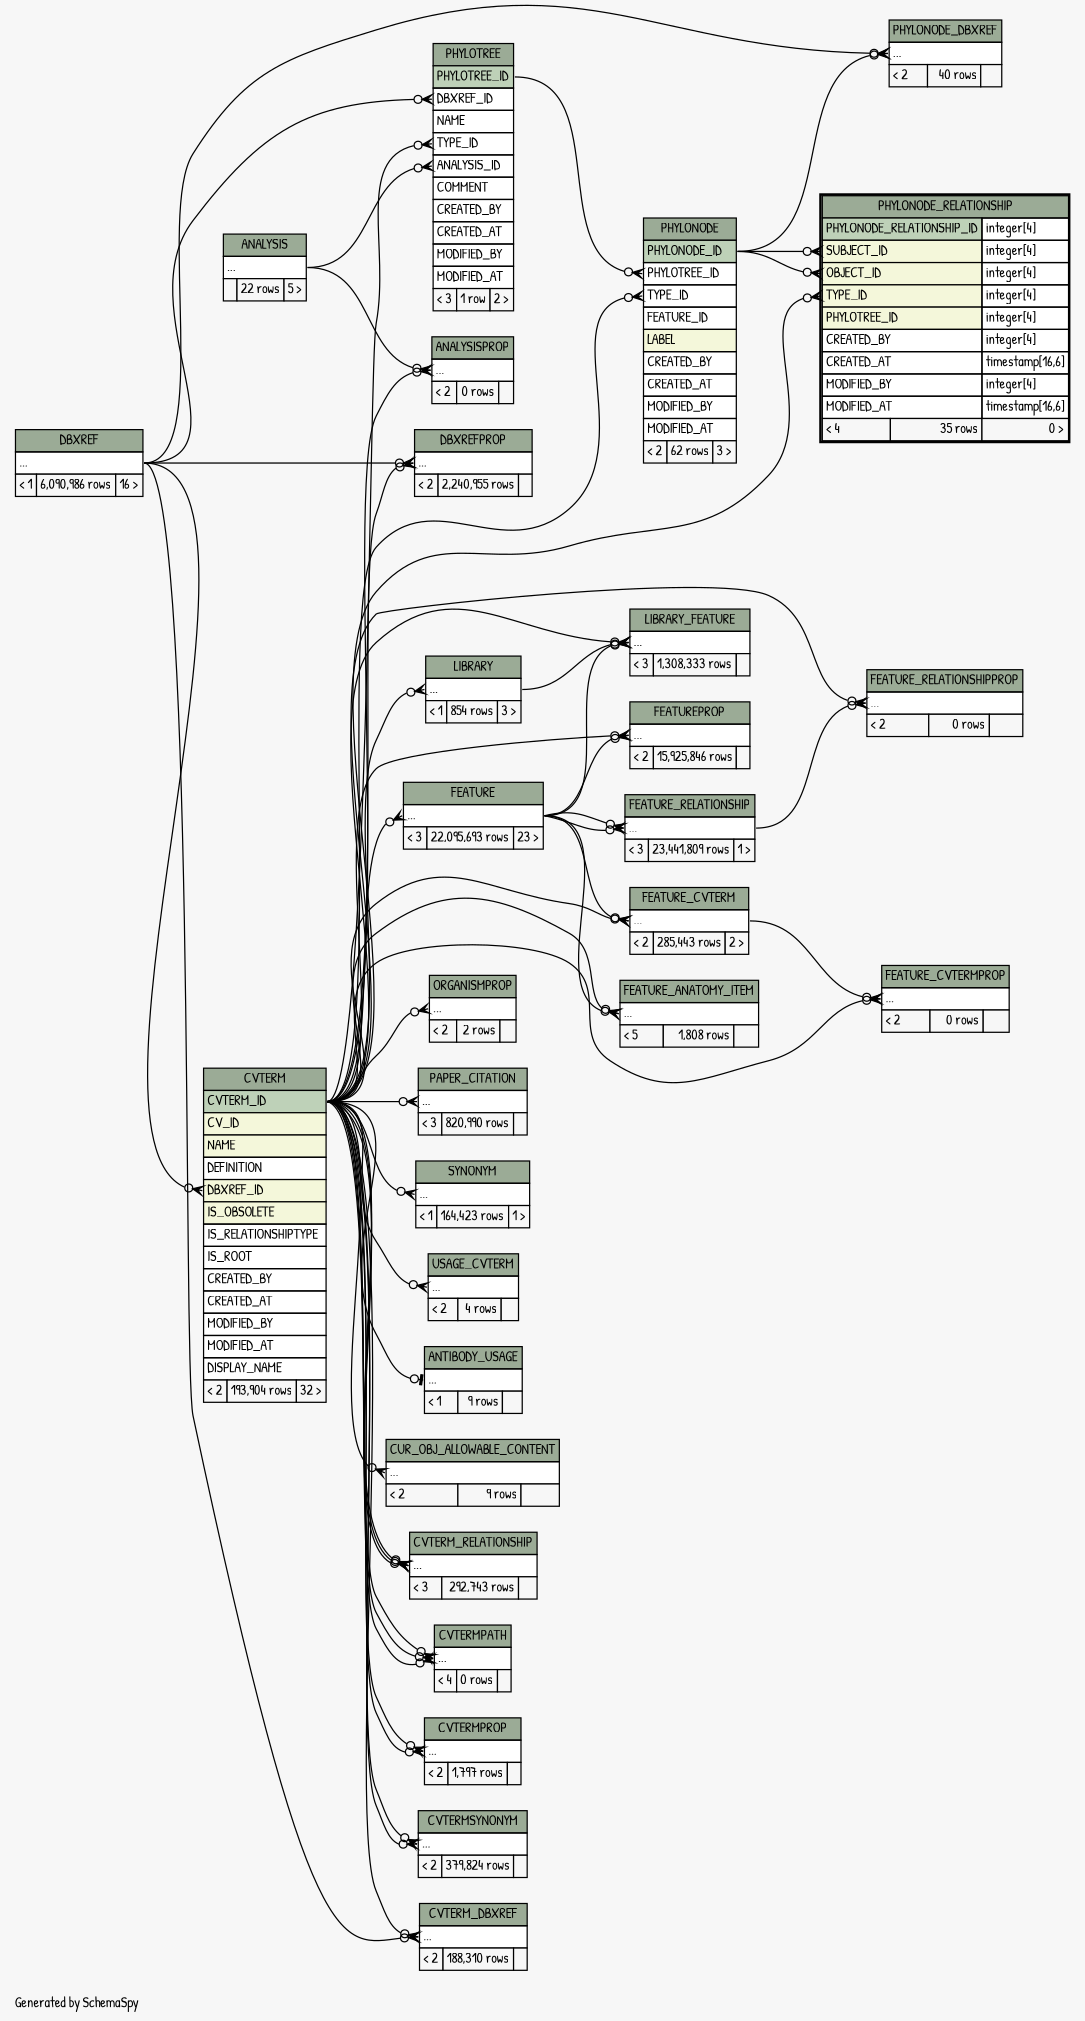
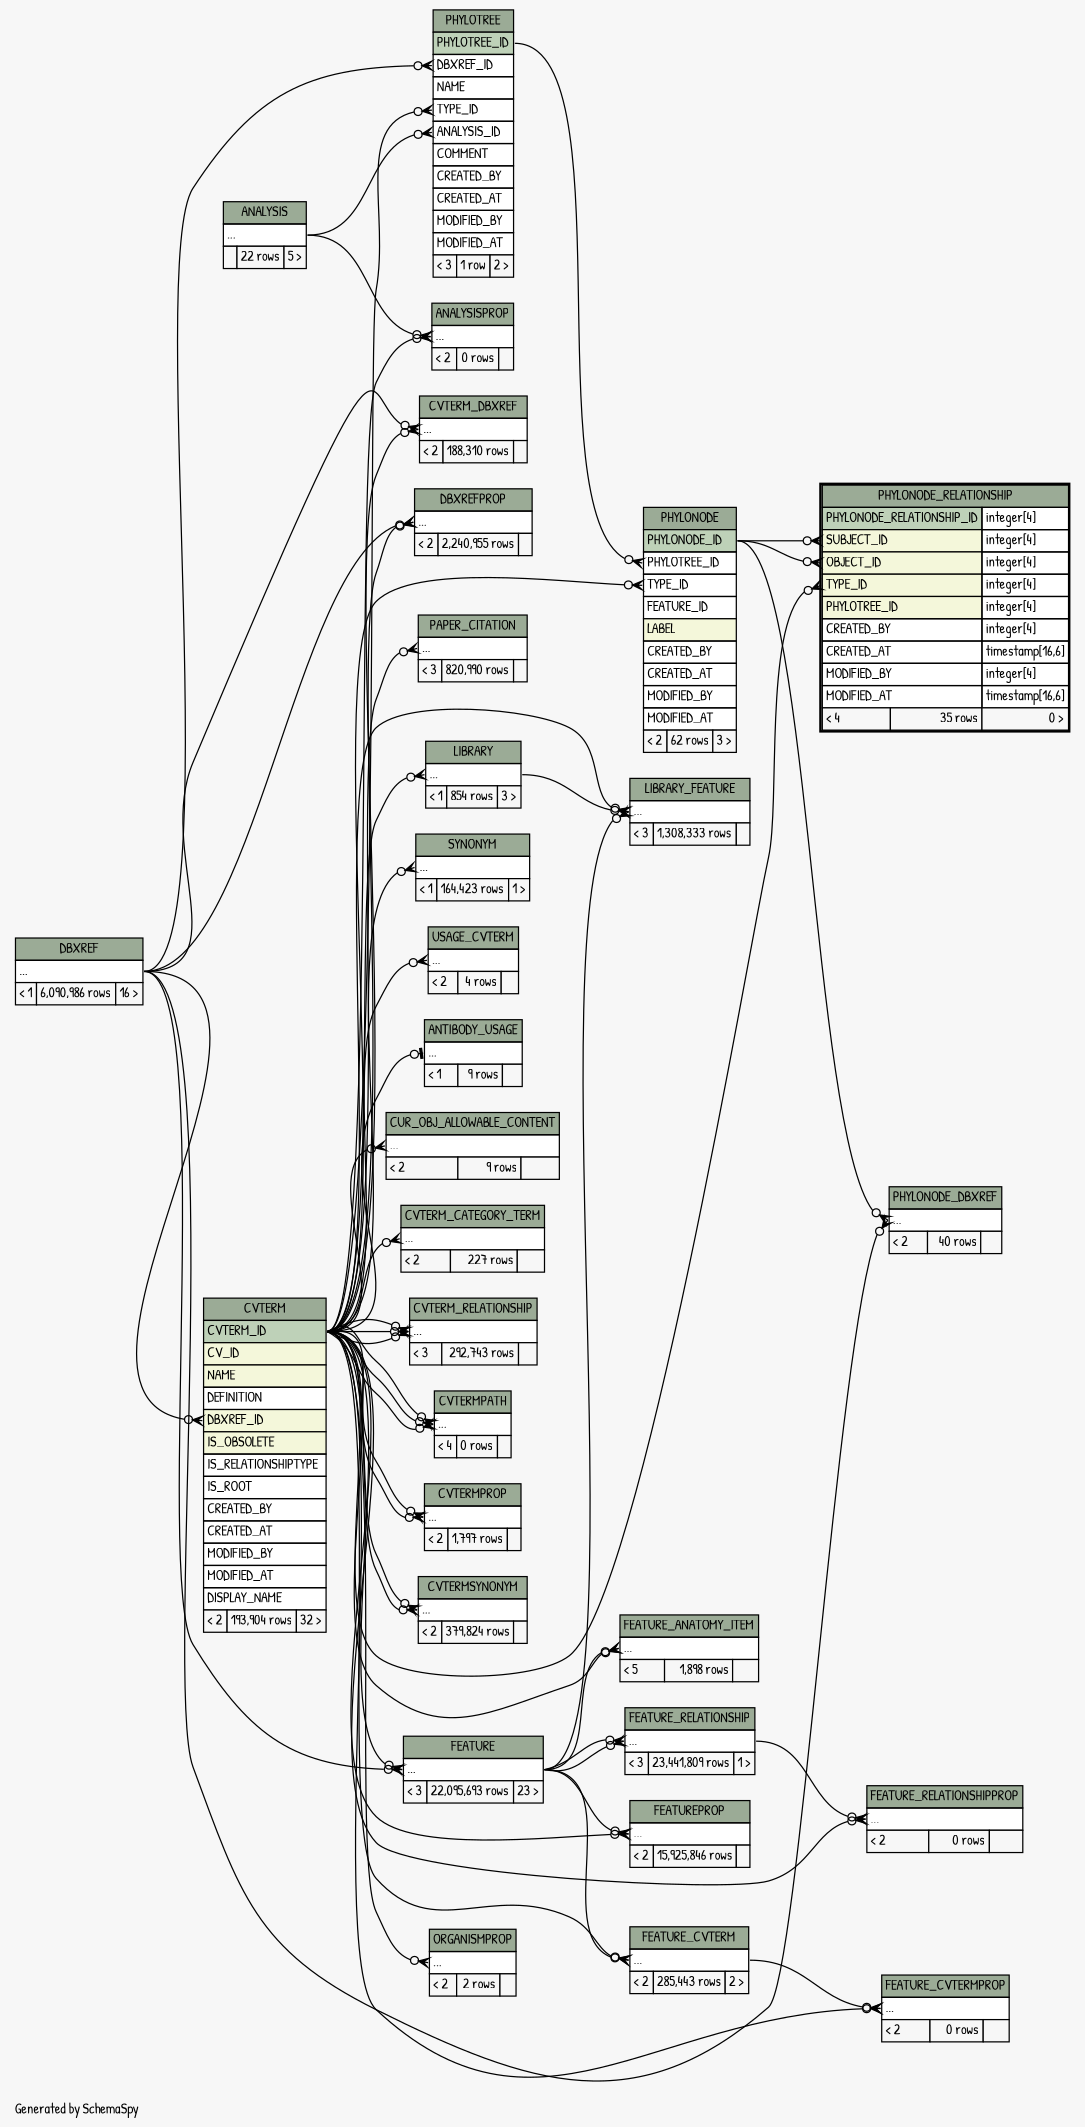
(704, 1035) -> (704, 1670)
none -> (473, 1239)
none -> (180, 1447)
